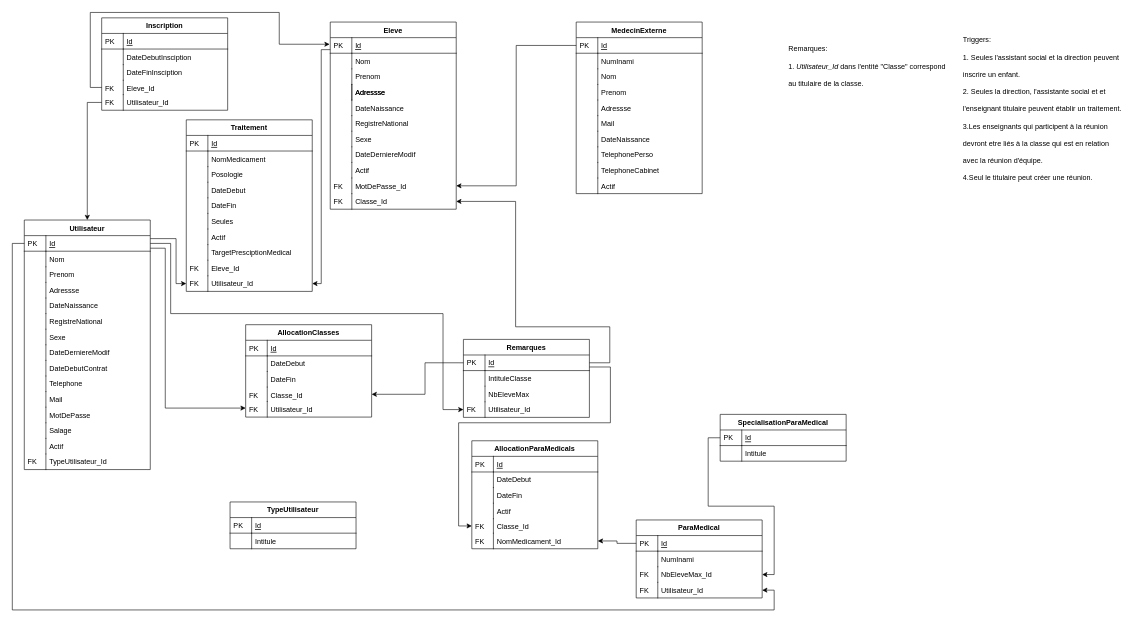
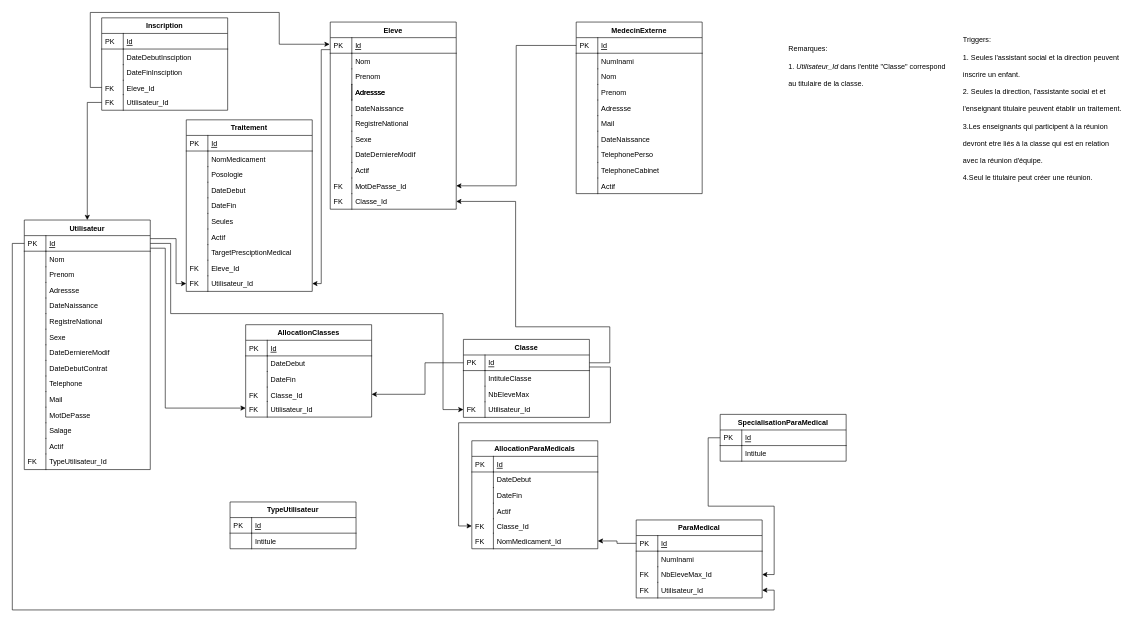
(526, 347) -> (526, 347)
